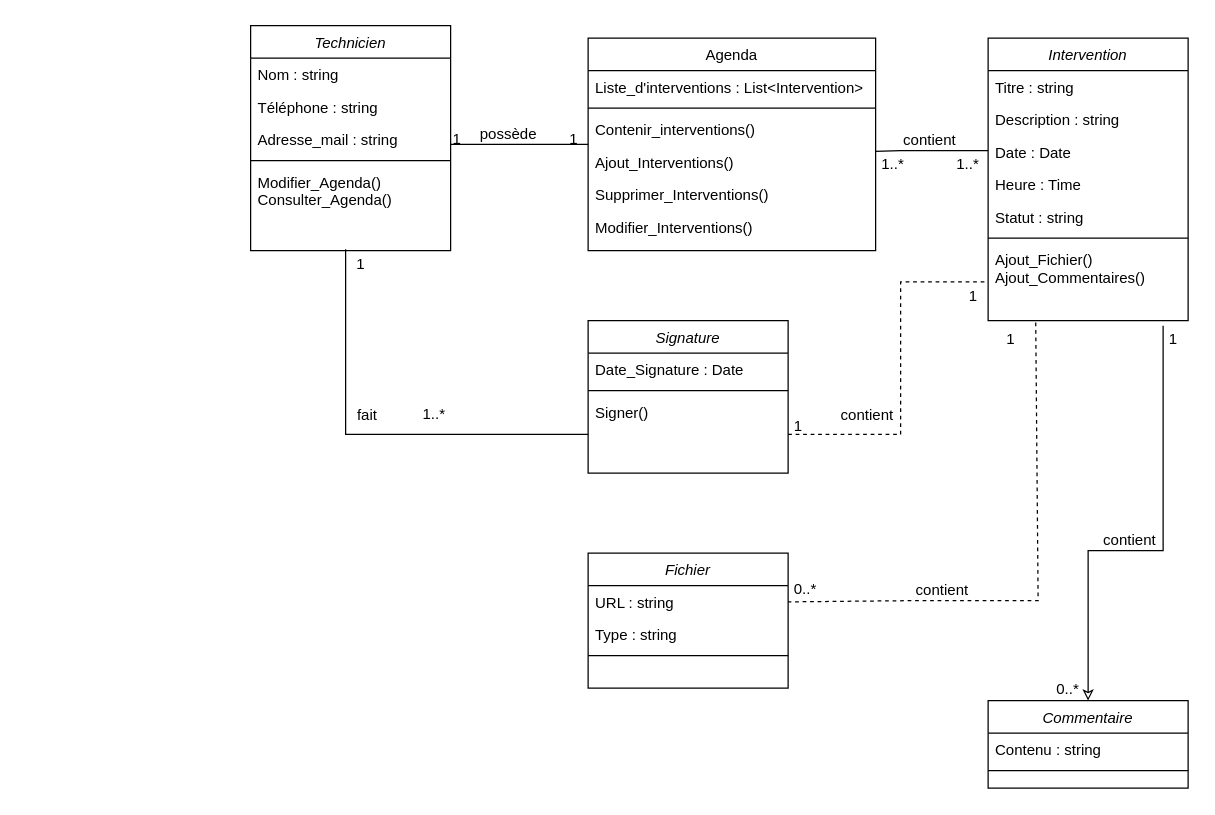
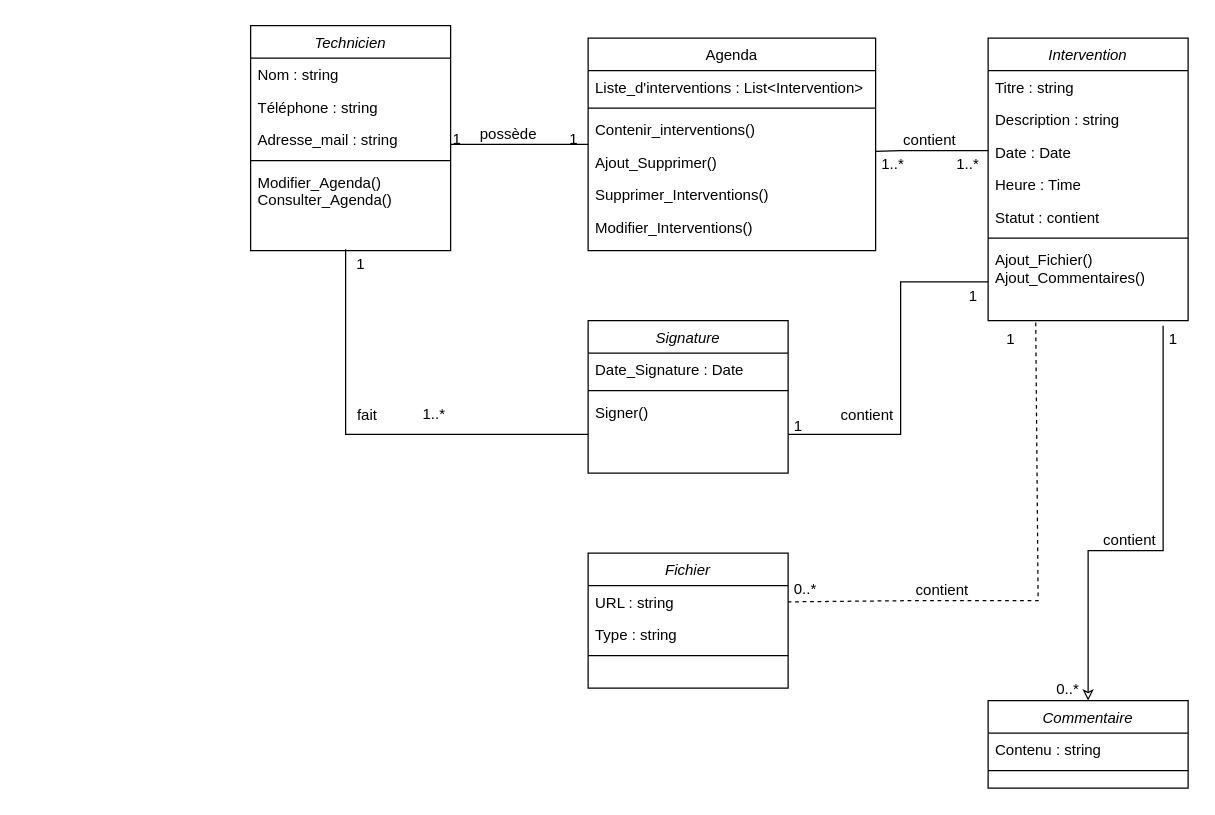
(681, 163) -> (664, 163)
(1050, 218) -> (1059, 218)
(901, 371) -> (901, 371)
